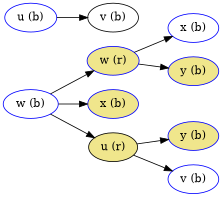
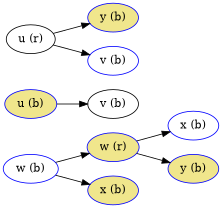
(31, 18) -> (31, 104)
(69, 124) -> none
(113, 147) -> (31, 39)
